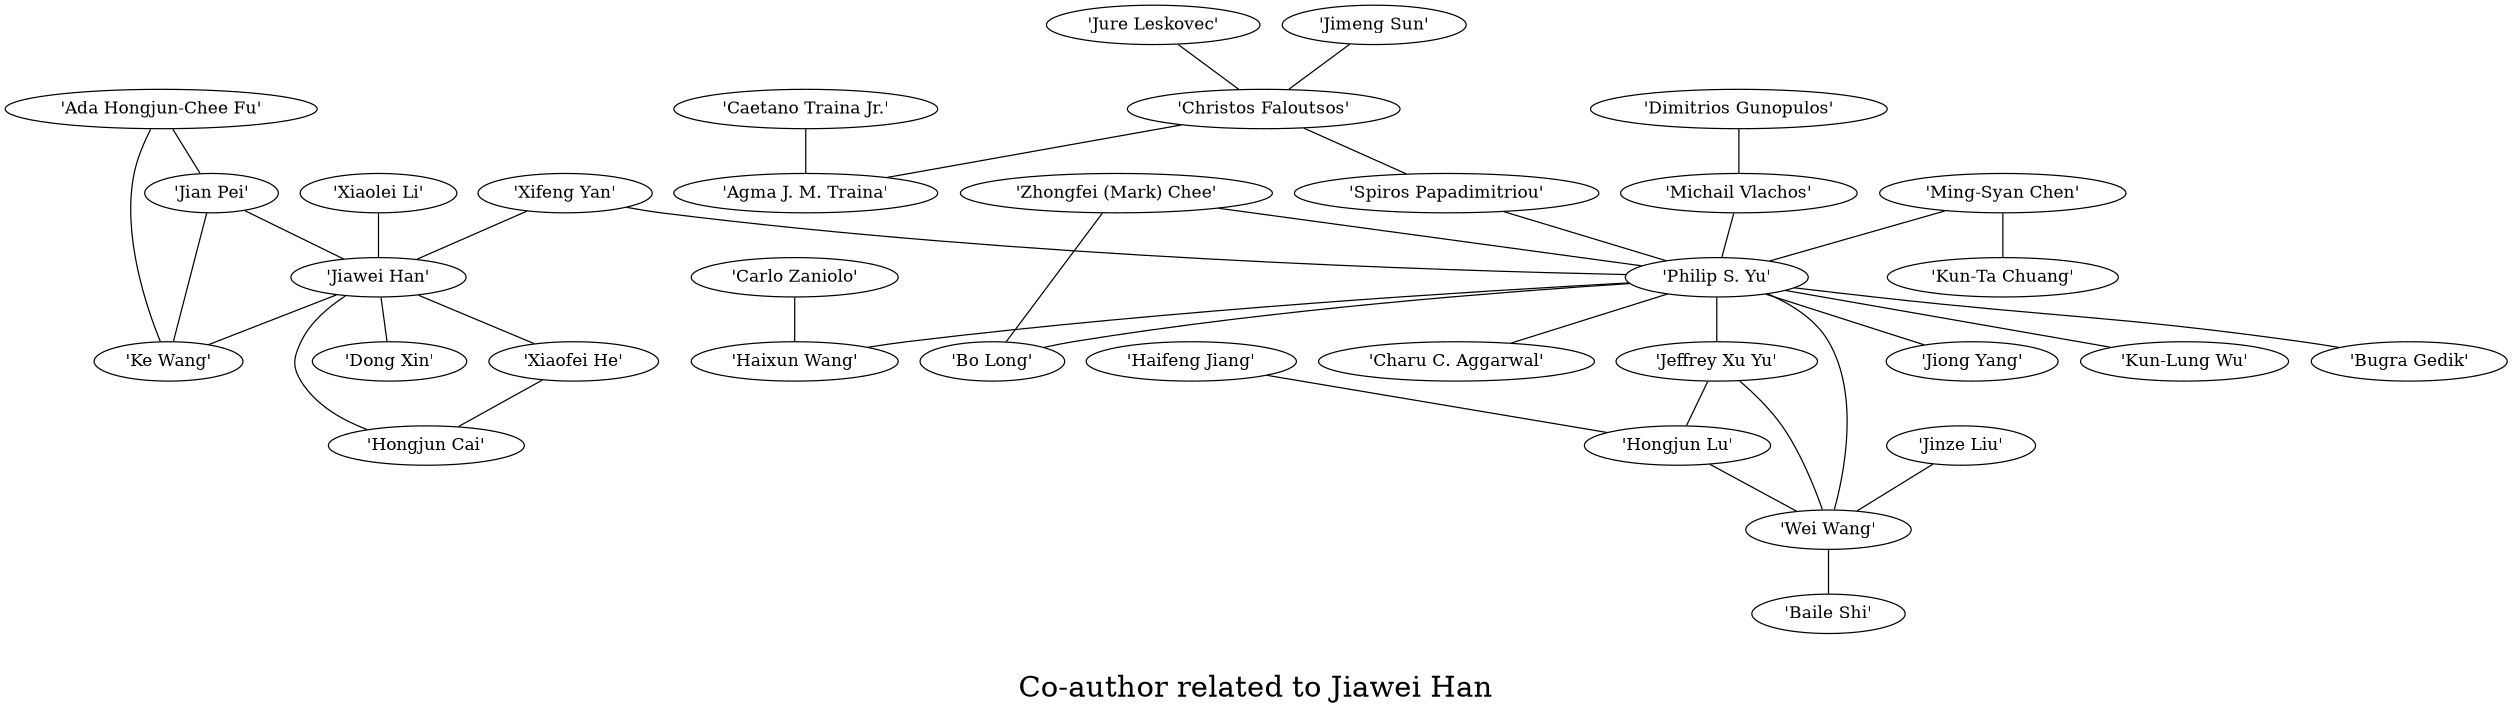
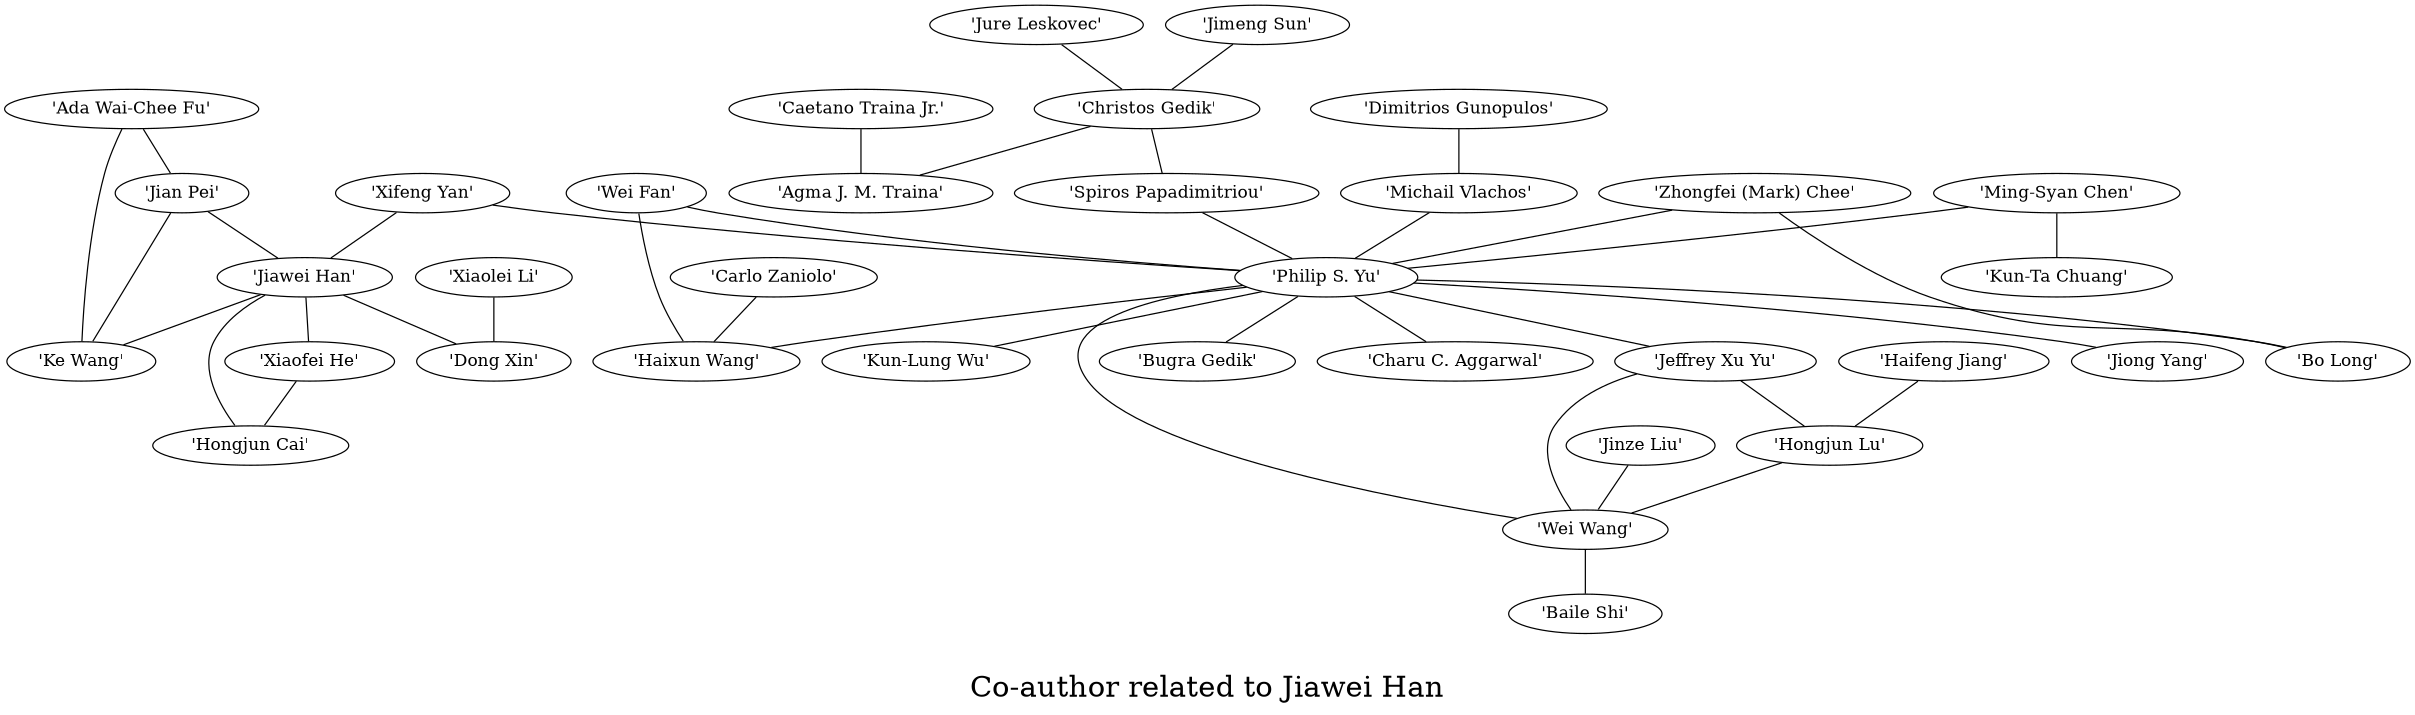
(161, 109) -> (132, 109)
(1264, 109) -> (1147, 109)
none -> (636, 193)
(378, 235) -> (494, 319)
